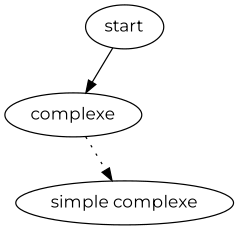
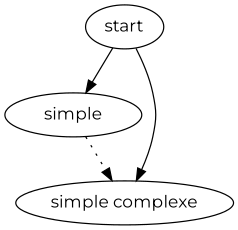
none -> (155, 108)
(73, 115) -> (73, 115)
